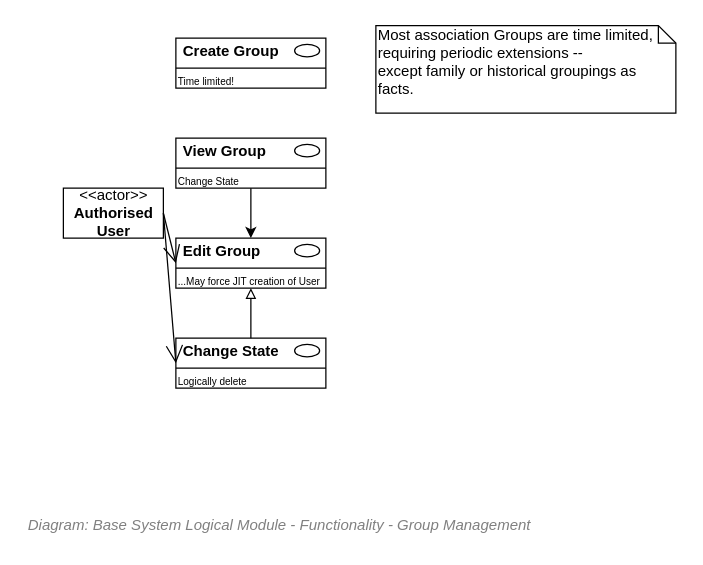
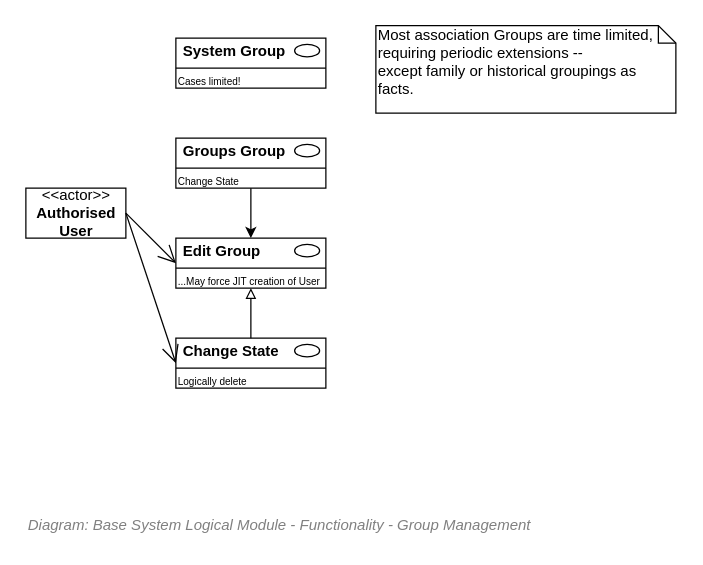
(232, 52) -> (232, 52)
(207, 83) -> (211, 83)
(221, 152) -> (232, 152)
(113, 213) -> (76, 213)
